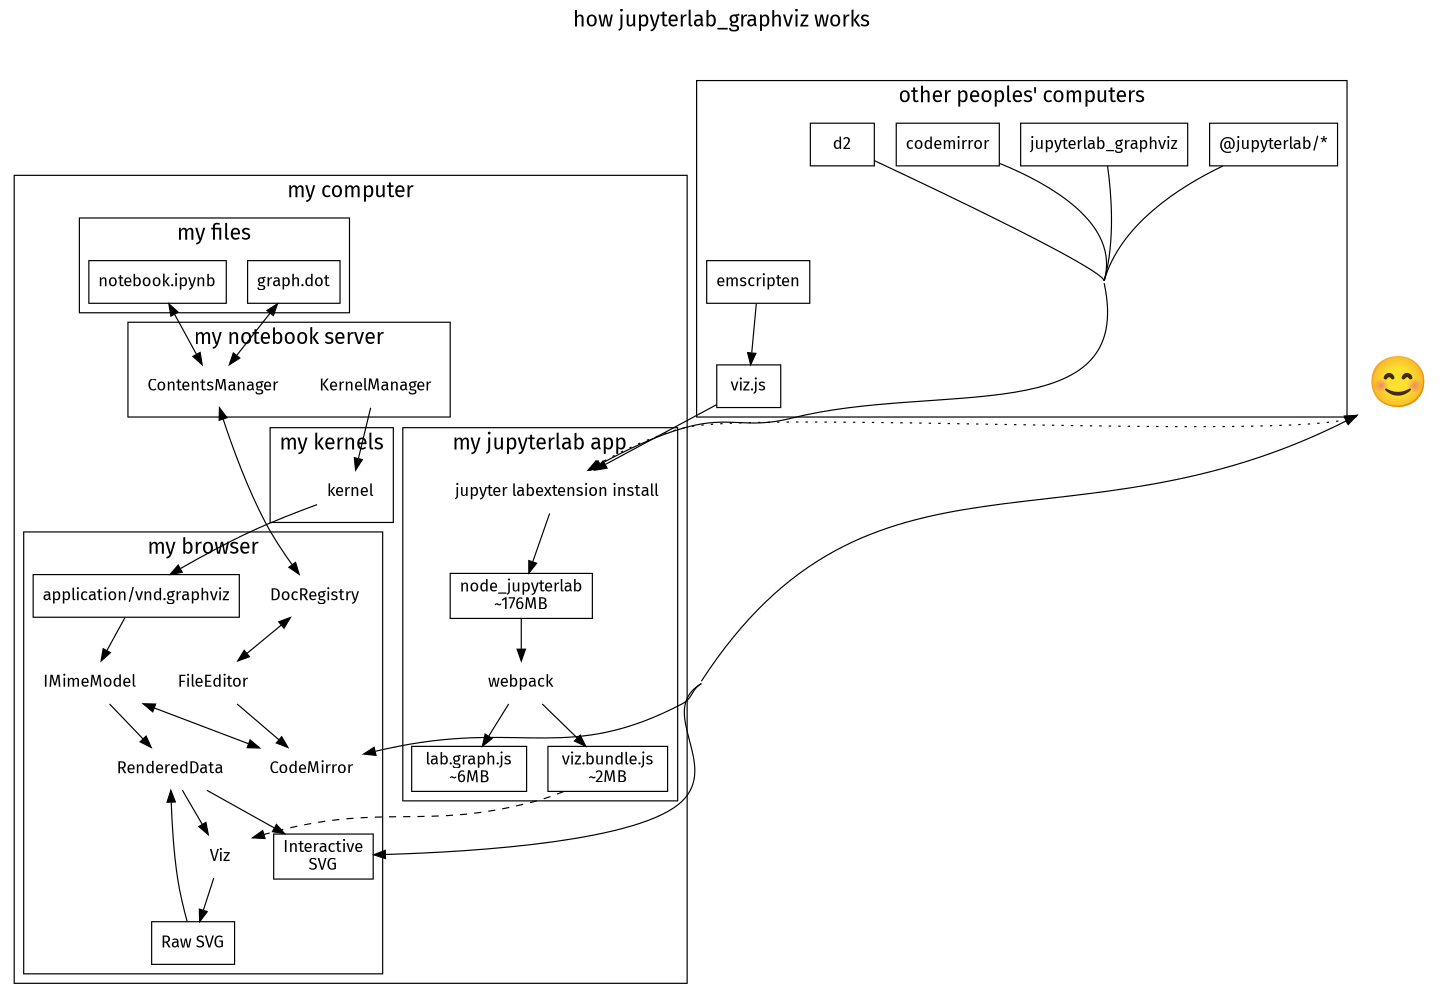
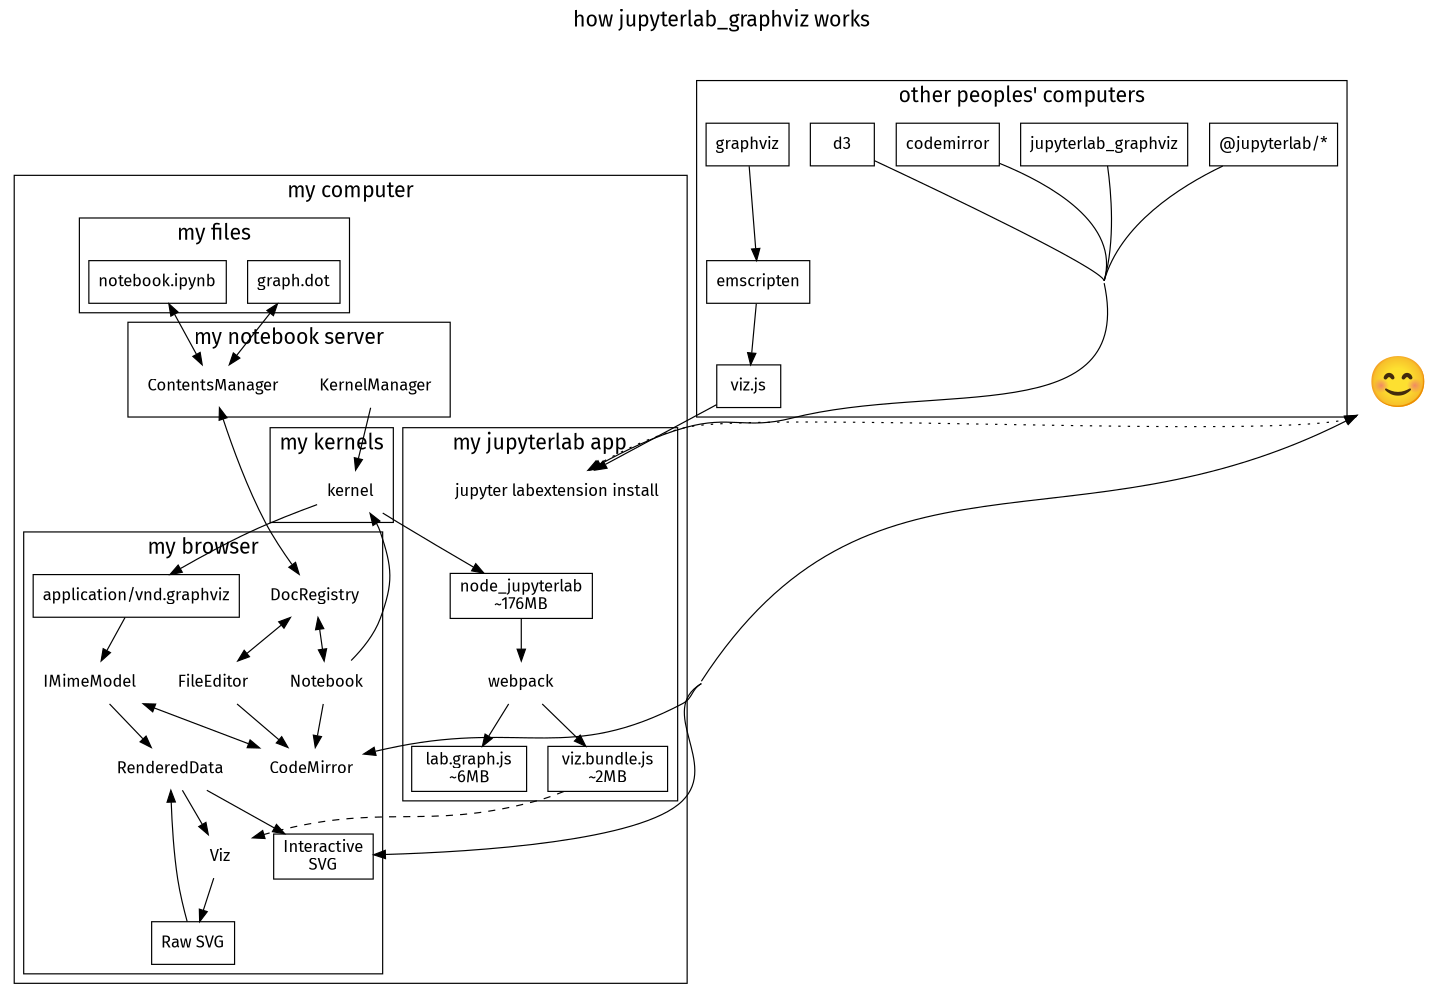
none -> (748, 145)
(842, 145) -> (842, 145)
(541, 538) -> (428, 540)
none -> (327, 682)
